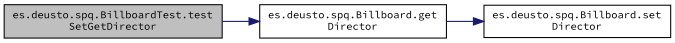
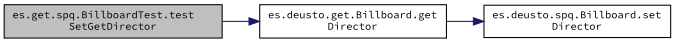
(113, 21) -> (113, 21)
(353, 21) -> (353, 21)
